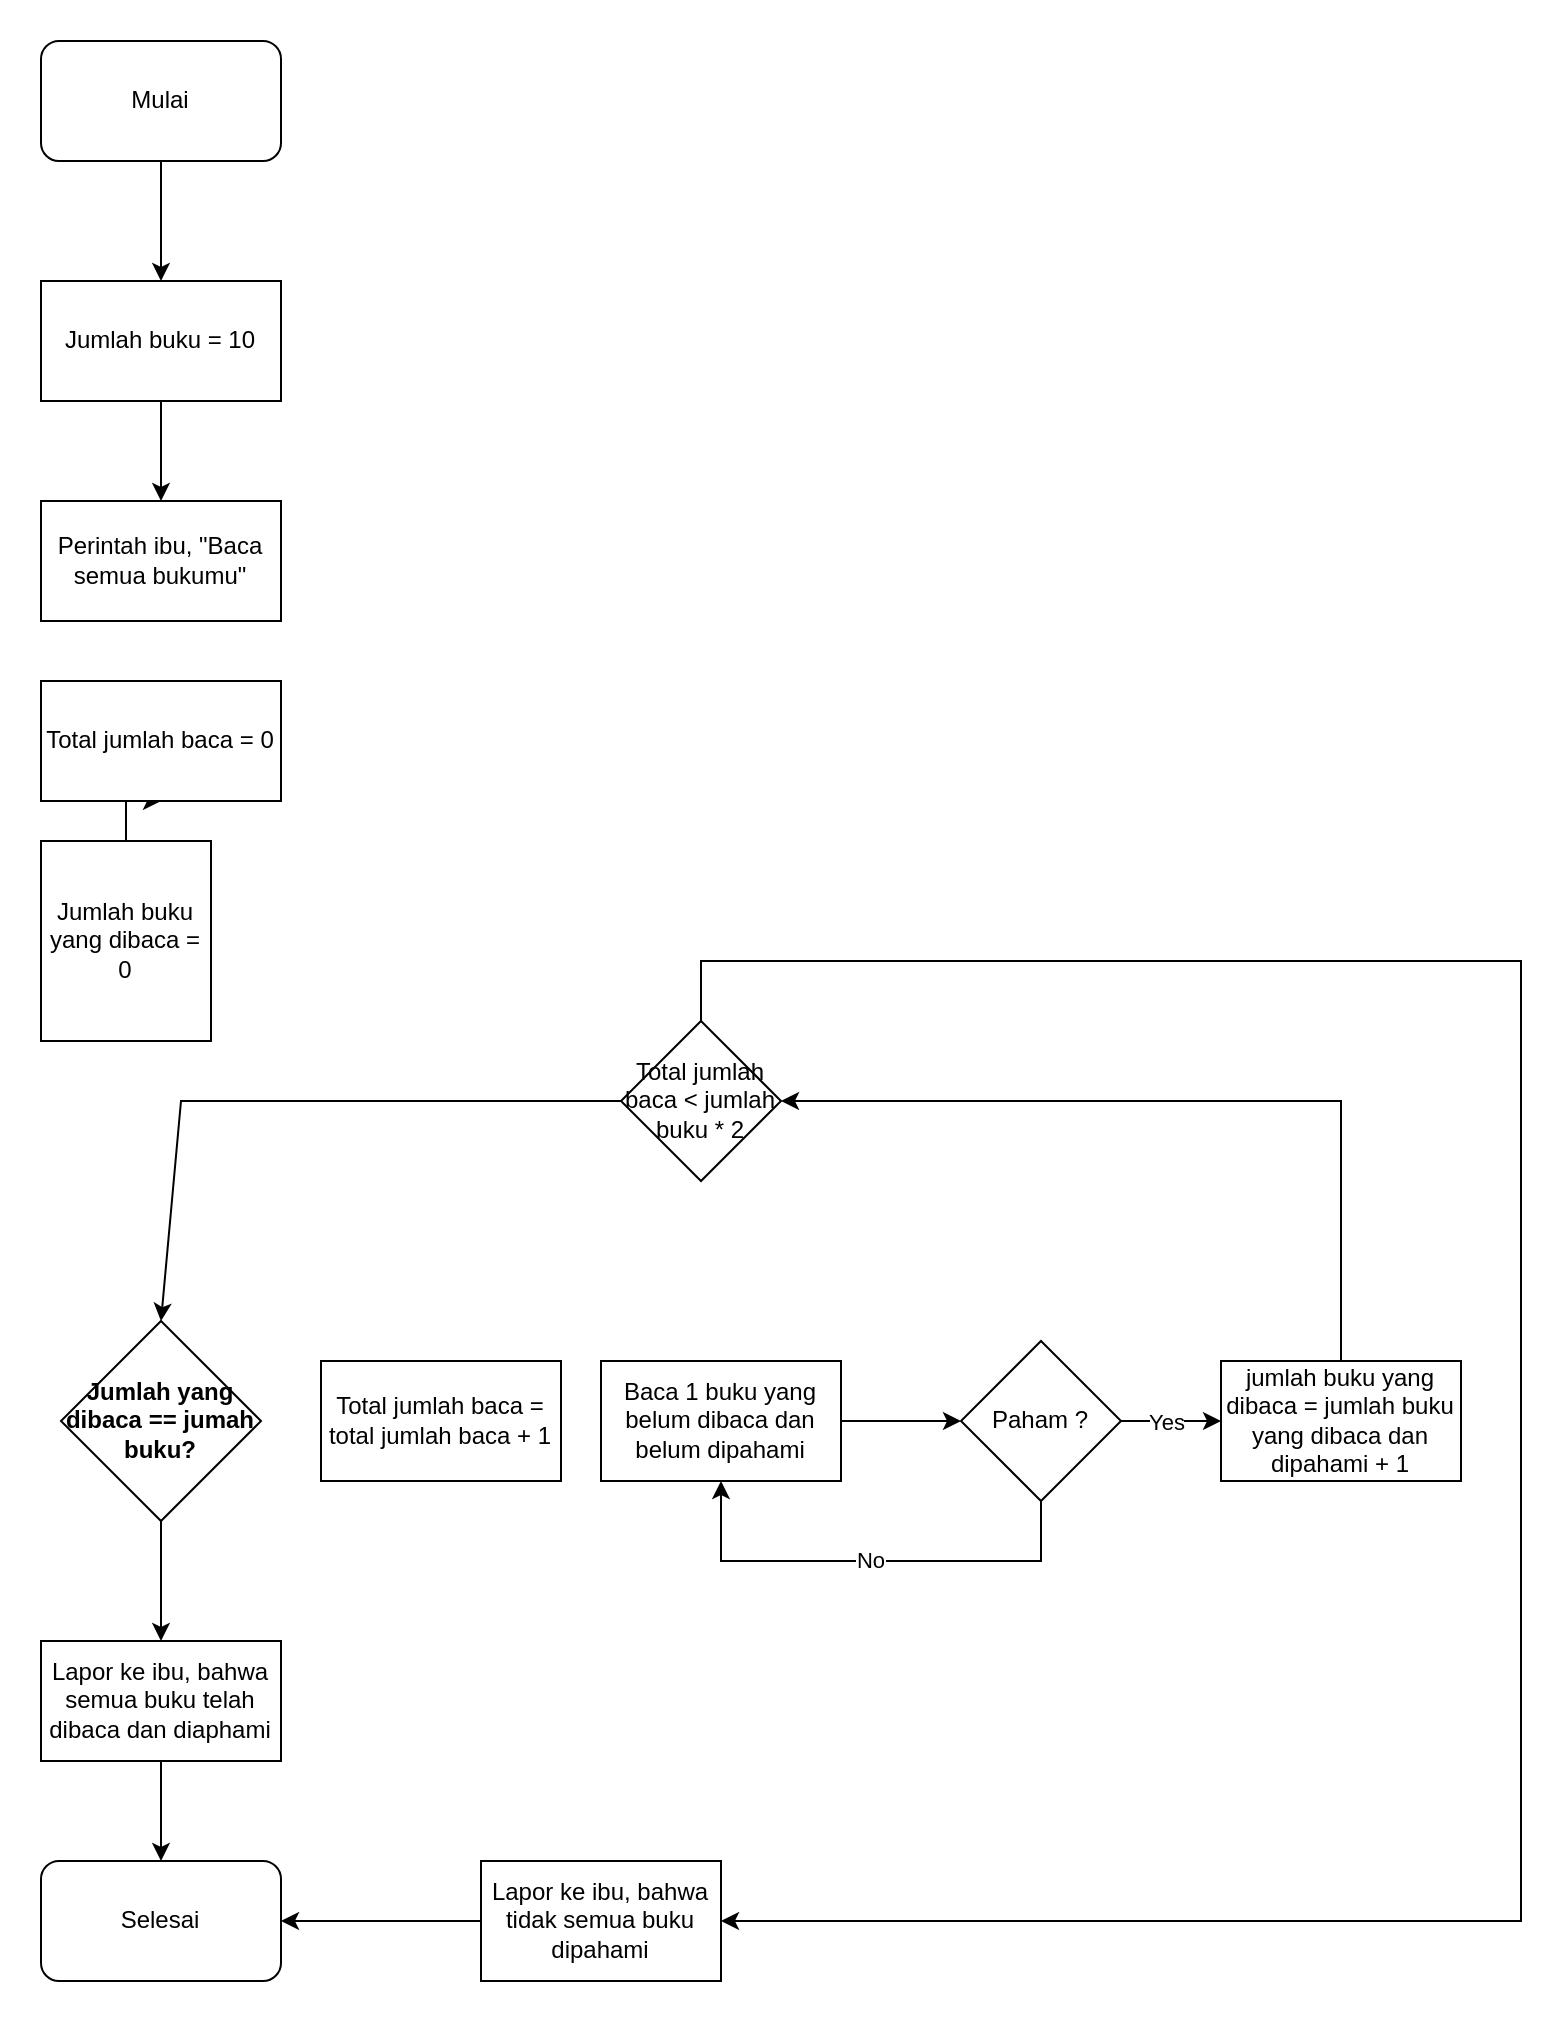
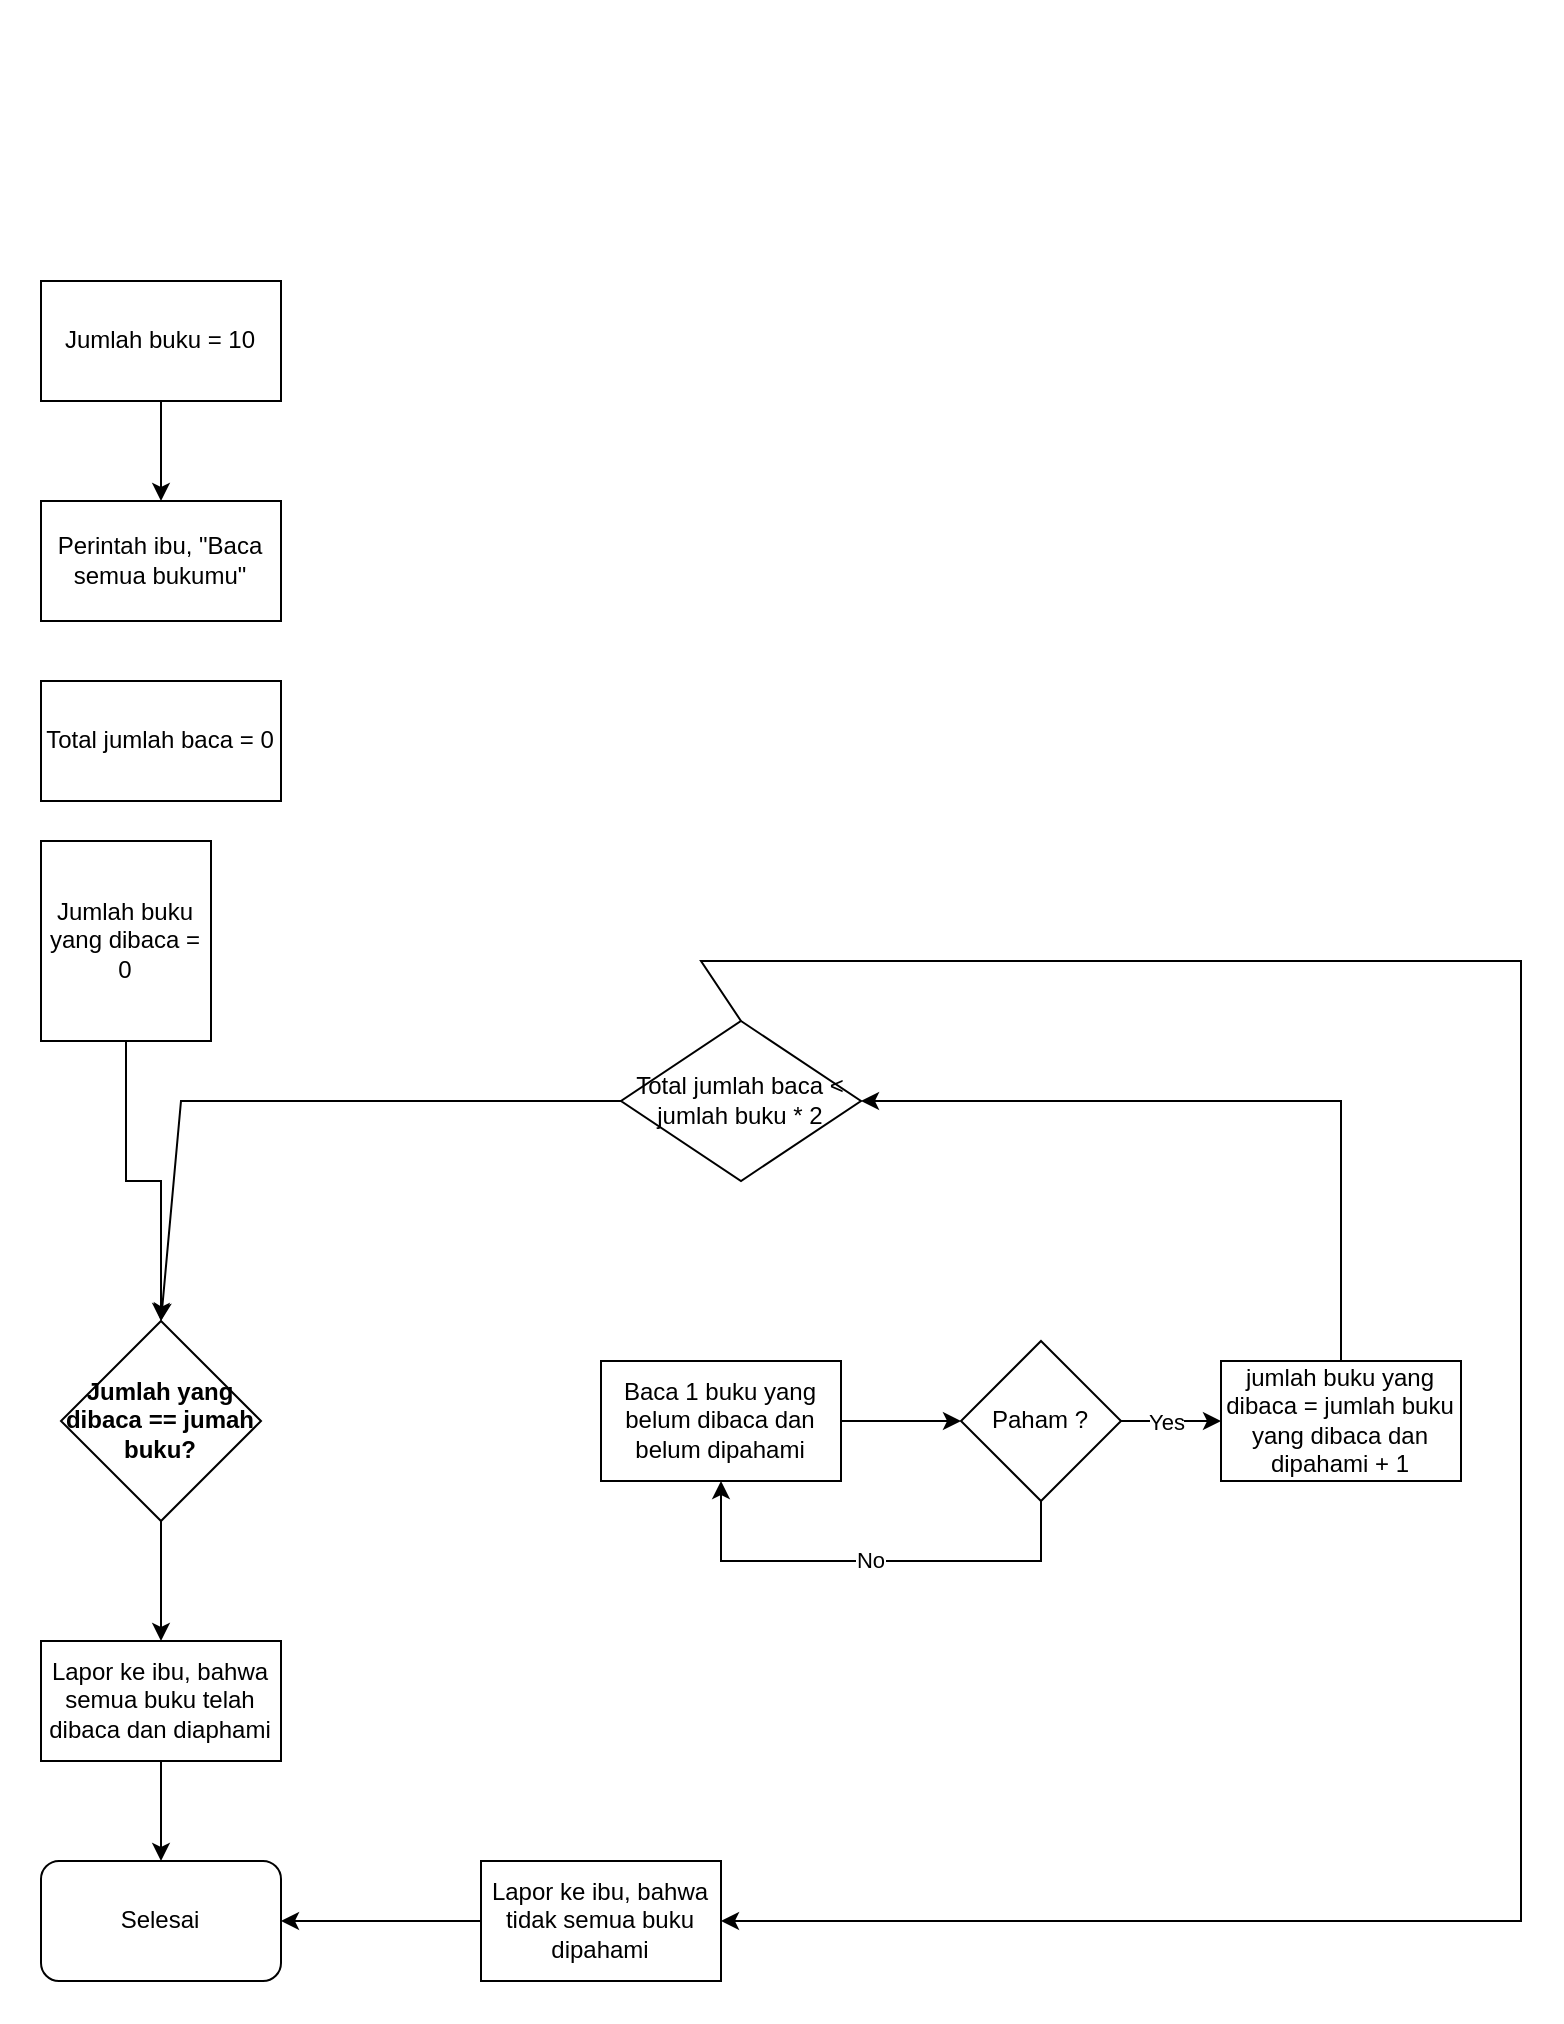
(161, 101) -> none
(161, 214) -> none
(126, 820) -> (128, 1181)
(701, 1101) -> (741, 1101)
(441, 1421) -> none
